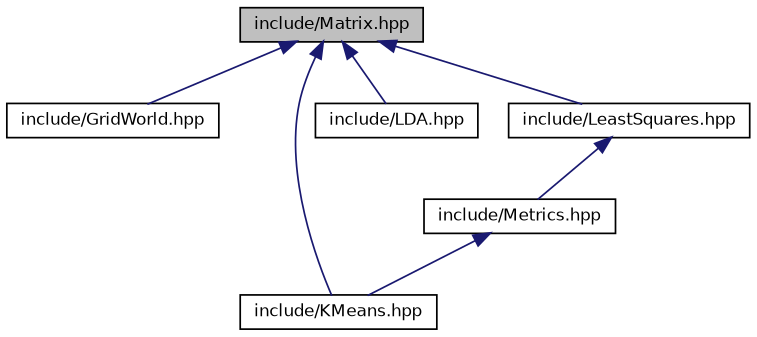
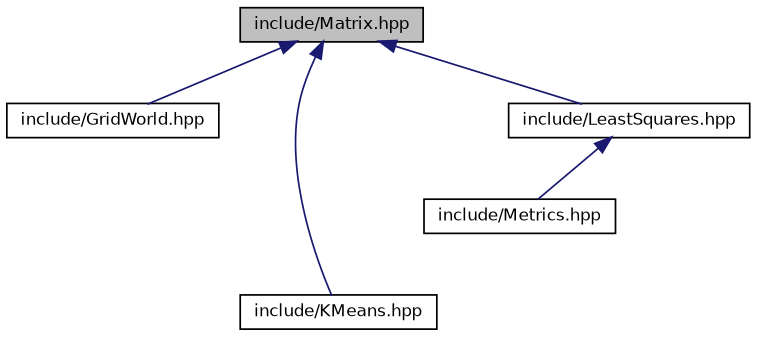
(397, 121) -> none
(421, 268) -> none
